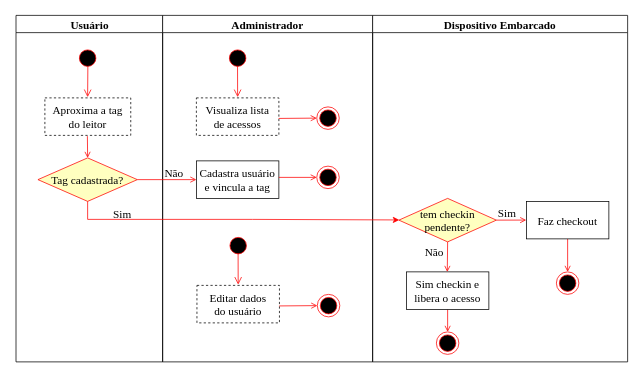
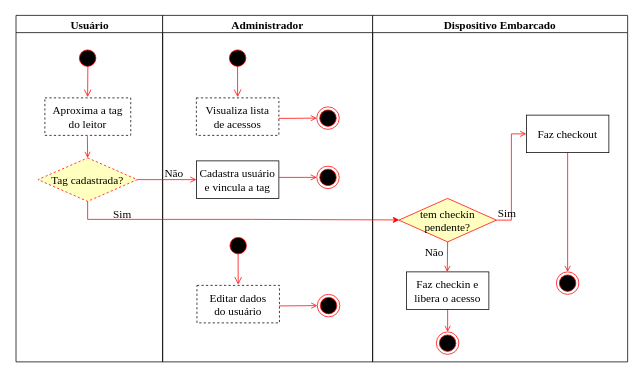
(87, 180) -> (87, 180)
(567, 220) -> (567, 134)
(447, 285) -> (447, 285)
